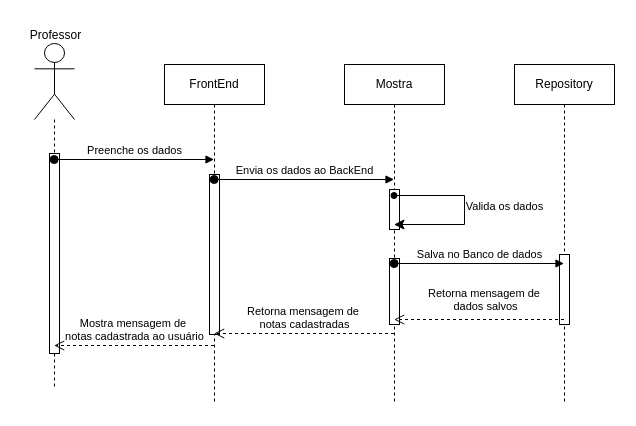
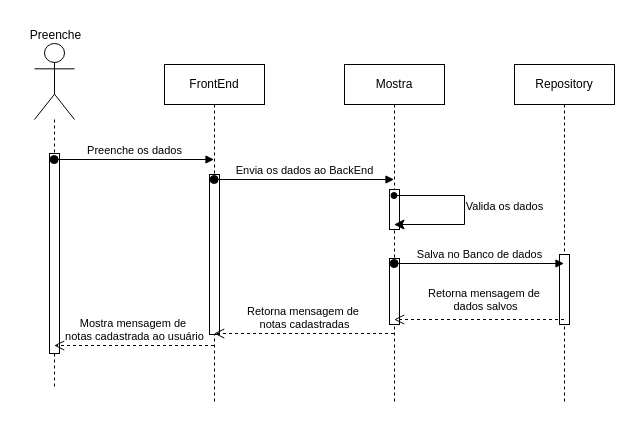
(56, 36) -> (56, 36)
